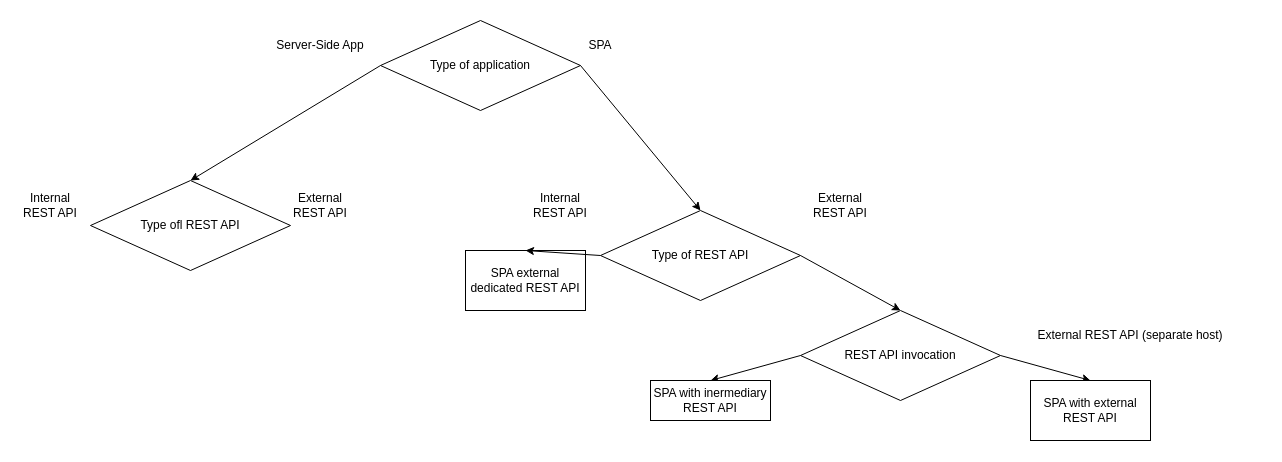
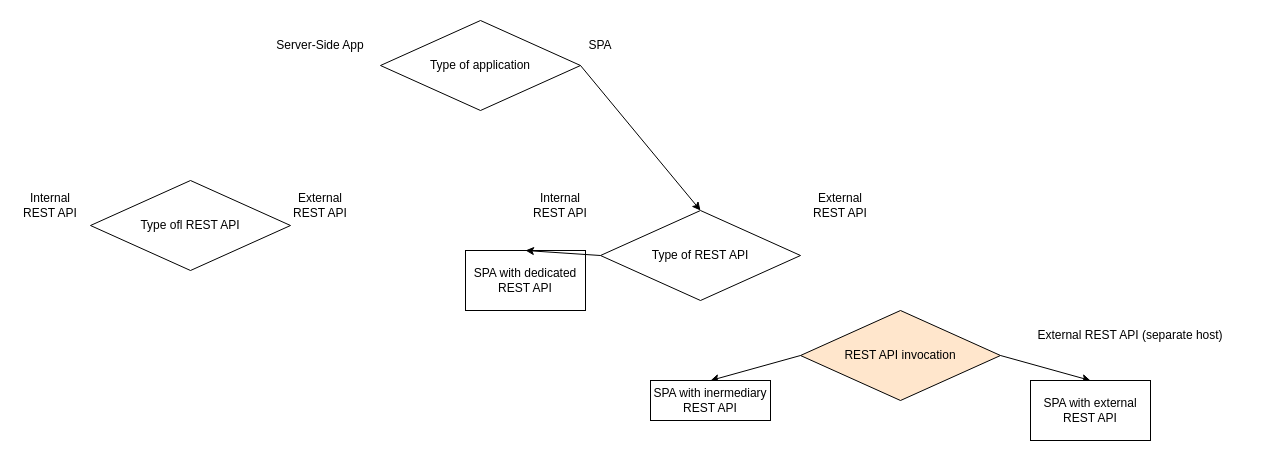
(289, 121) -> none
(526, 281) -> (526, 281)
(847, 281) -> none
(901, 356) -> (901, 356)
